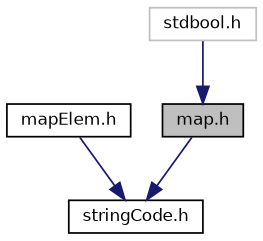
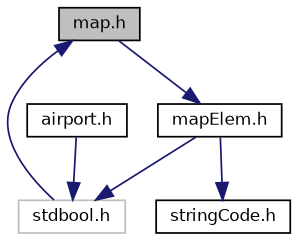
none -> (77, 120)
(174, 162) -> (152, 67)
none -> (153, 164)
